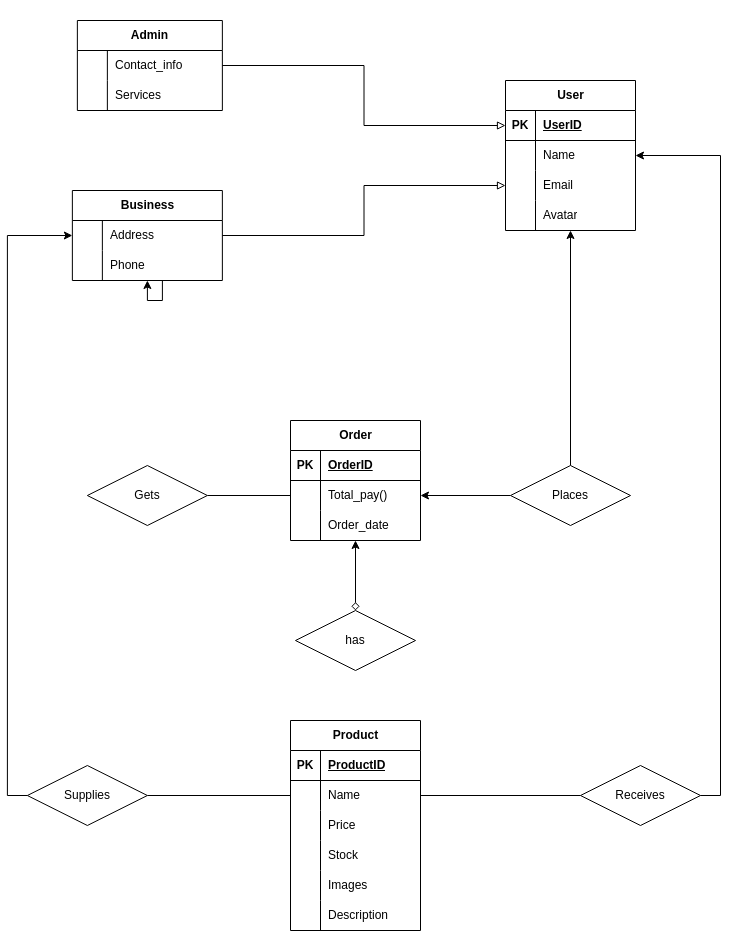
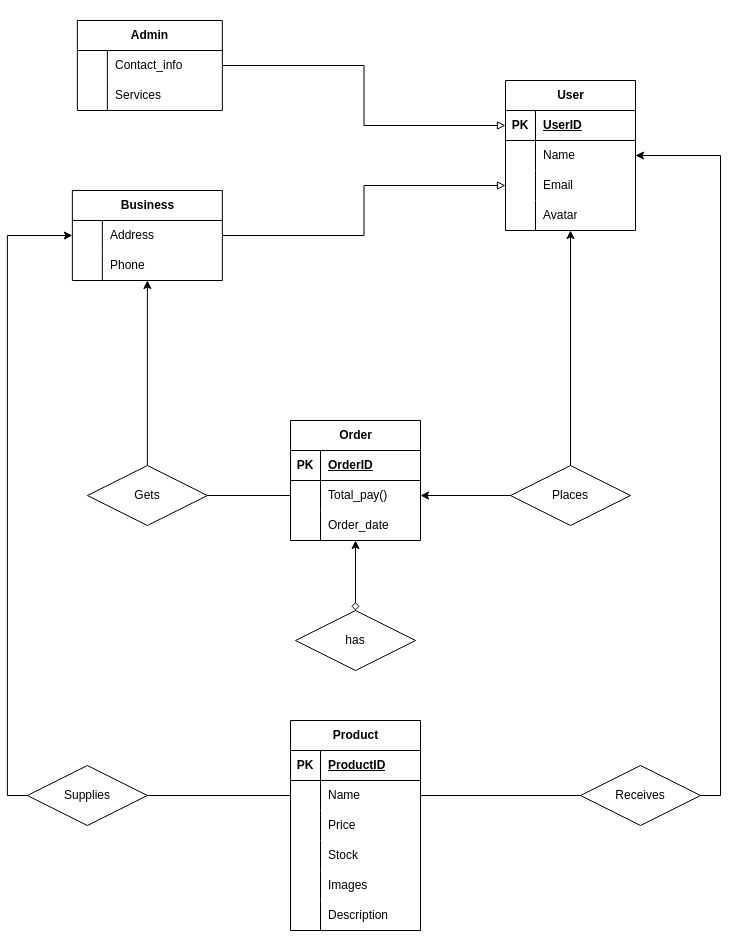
(162, 300) -> (147, 381)
